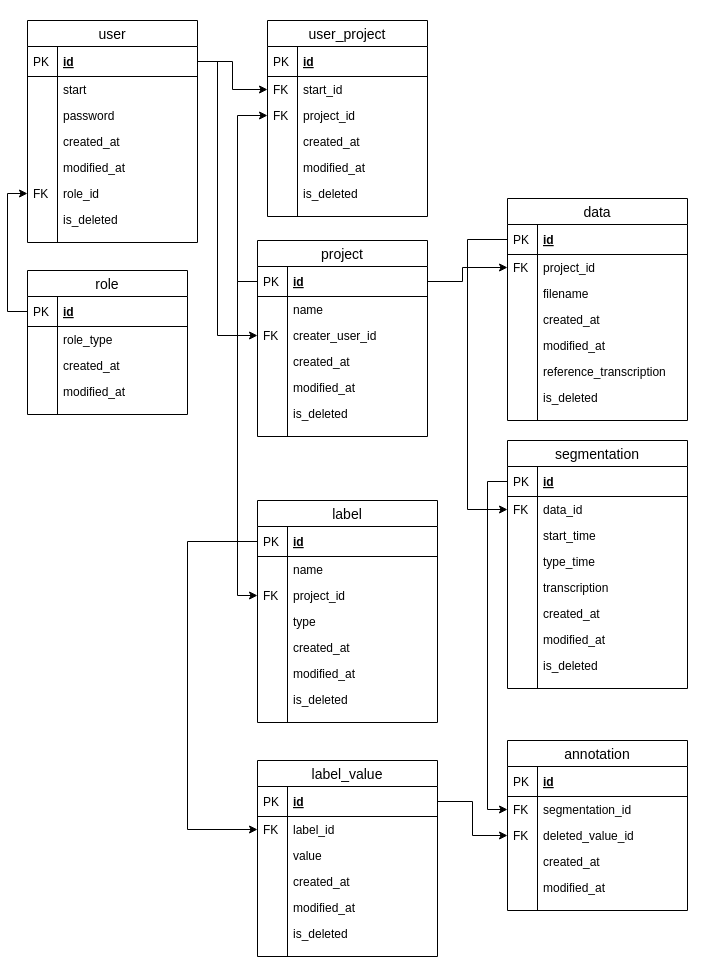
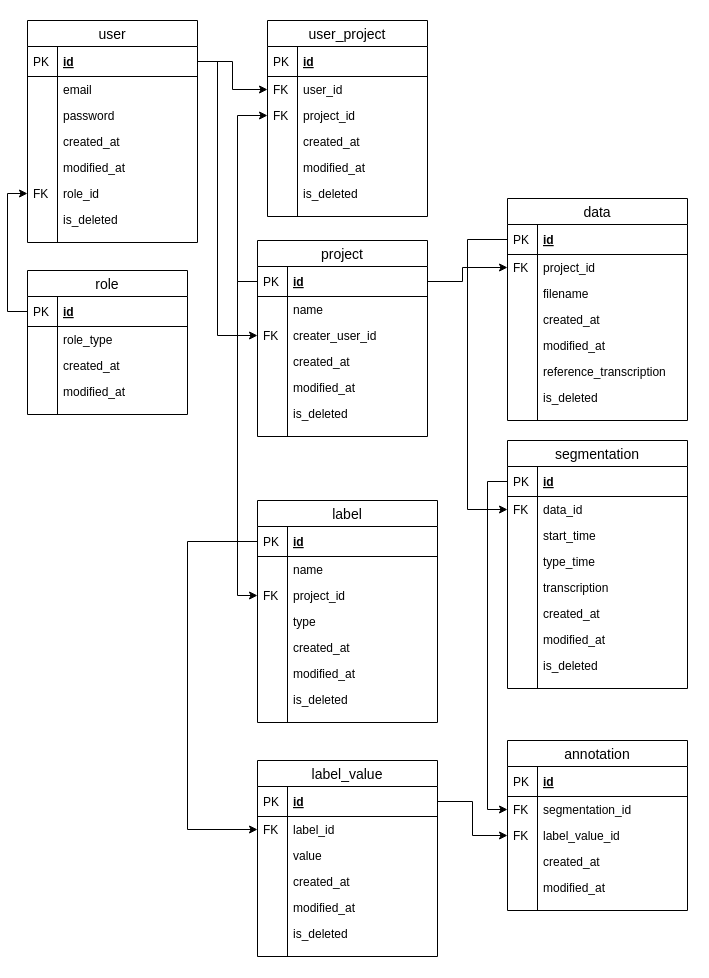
(80, 90) -> (77, 90)
(328, 90) -> (325, 90)
(592, 836) -> (584, 836)
